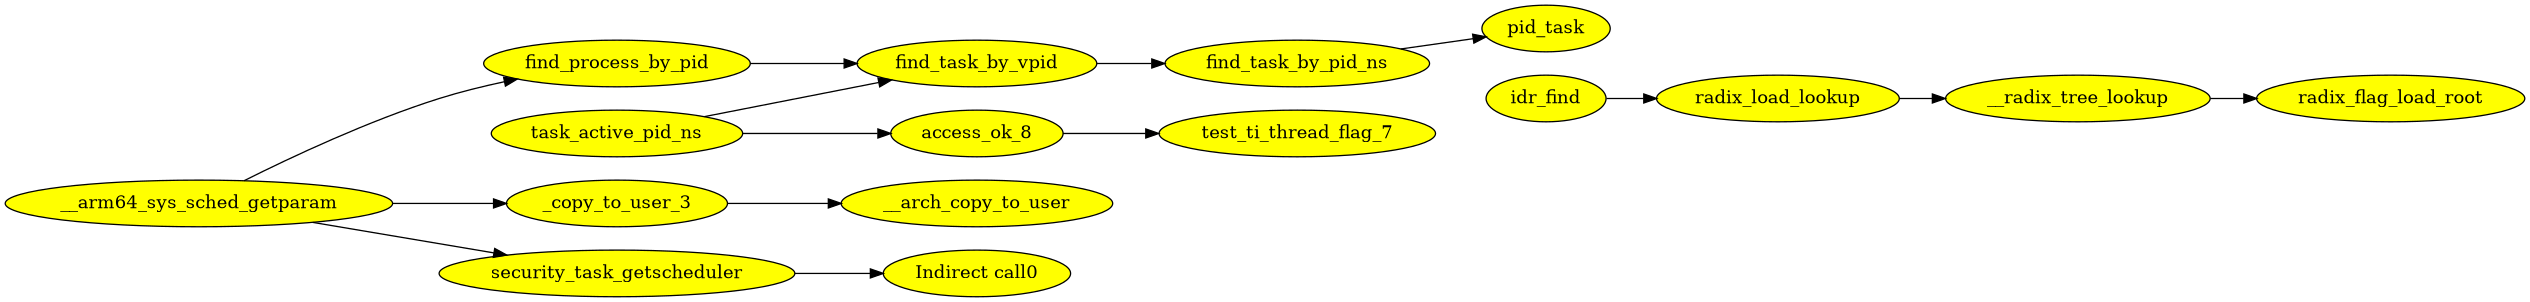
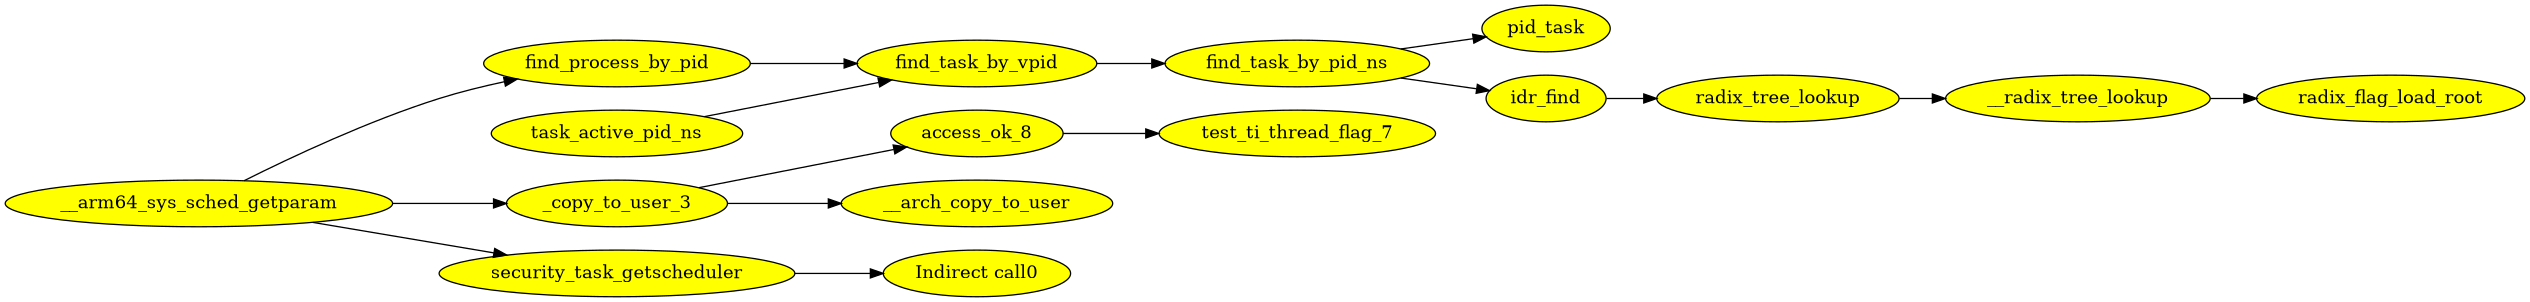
none -> (1439, 83)
(1778, 98) -> (1778, 98)
(810, 133) -> (796, 169)
